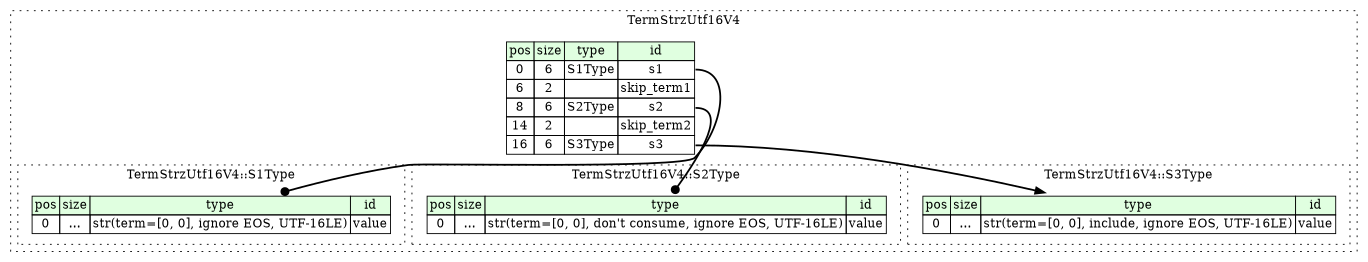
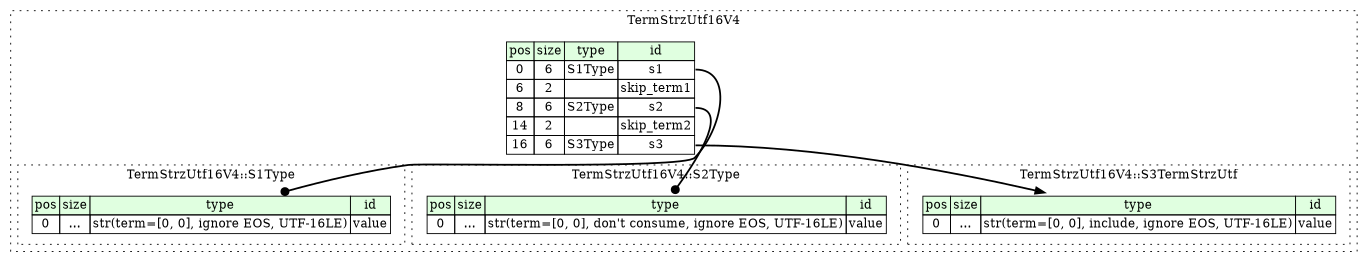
(1129, 175) -> (1129, 175)
